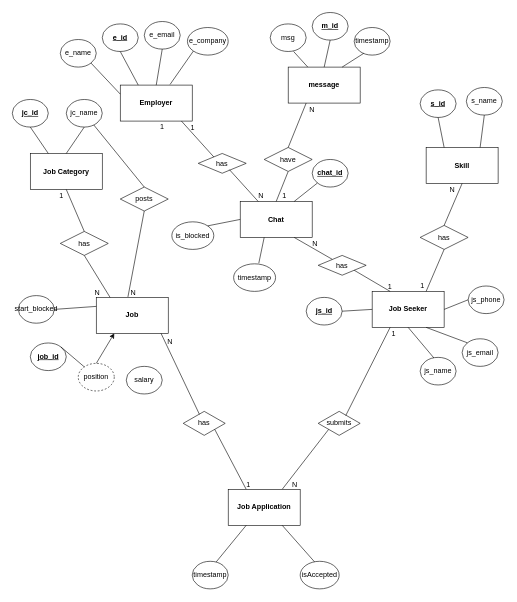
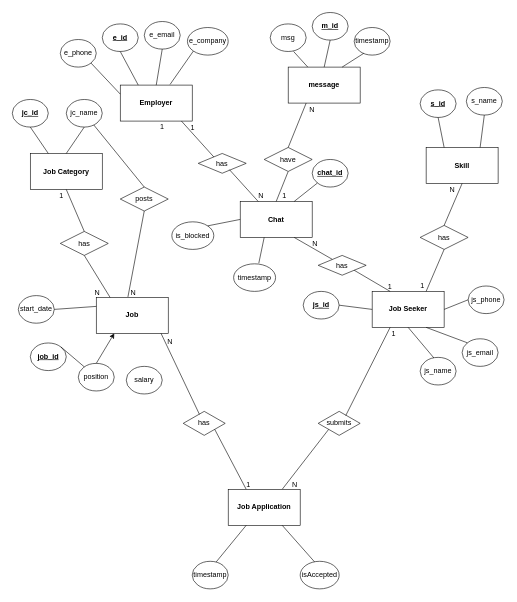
(78, 53) -> (78, 53)
(36, 309) -> (36, 309)
(324, 311) -> (321, 305)
(96, 377) -> (96, 377)
